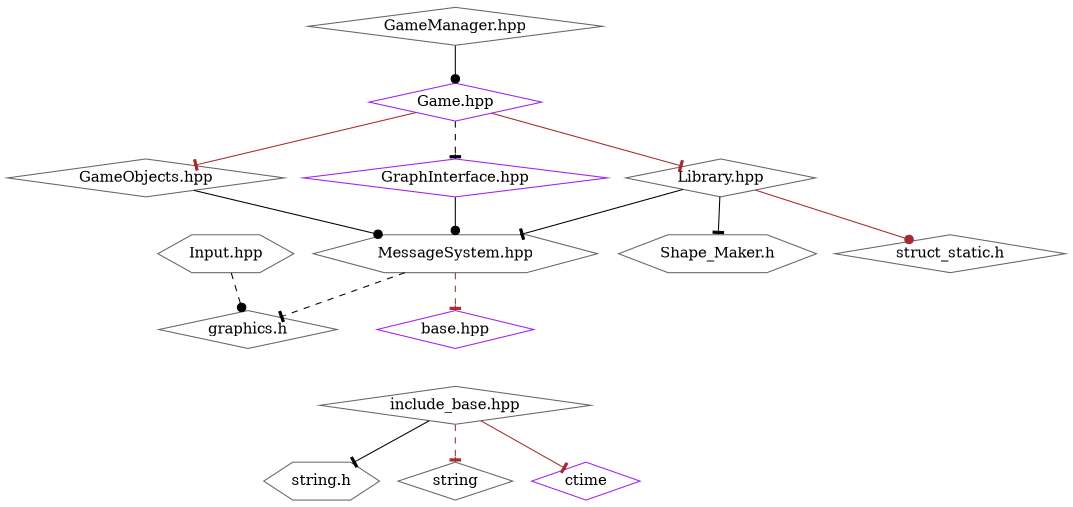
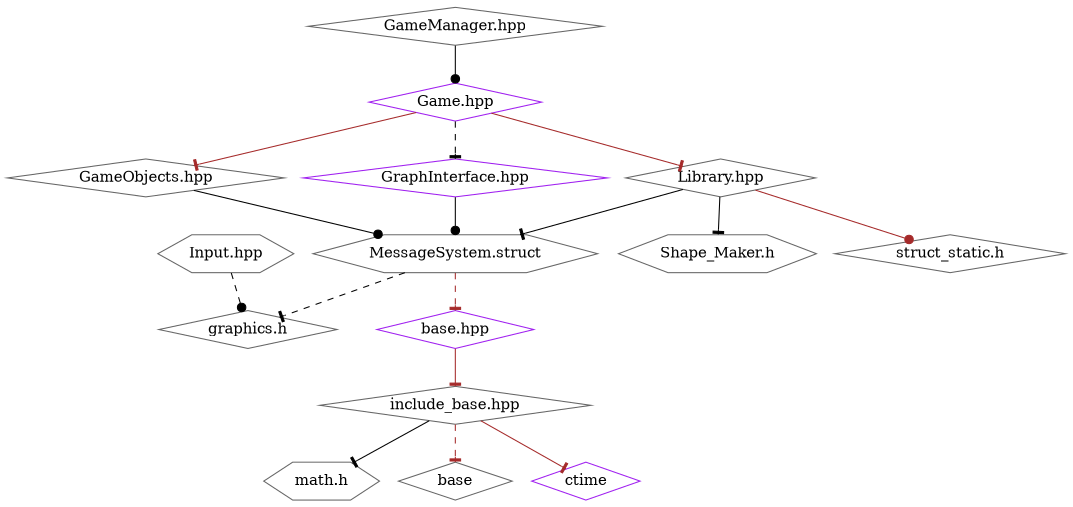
(455, 254) -> (455, 254)
none -> (455, 365)
(322, 481) -> (322, 481)
(455, 481) -> (455, 481)
